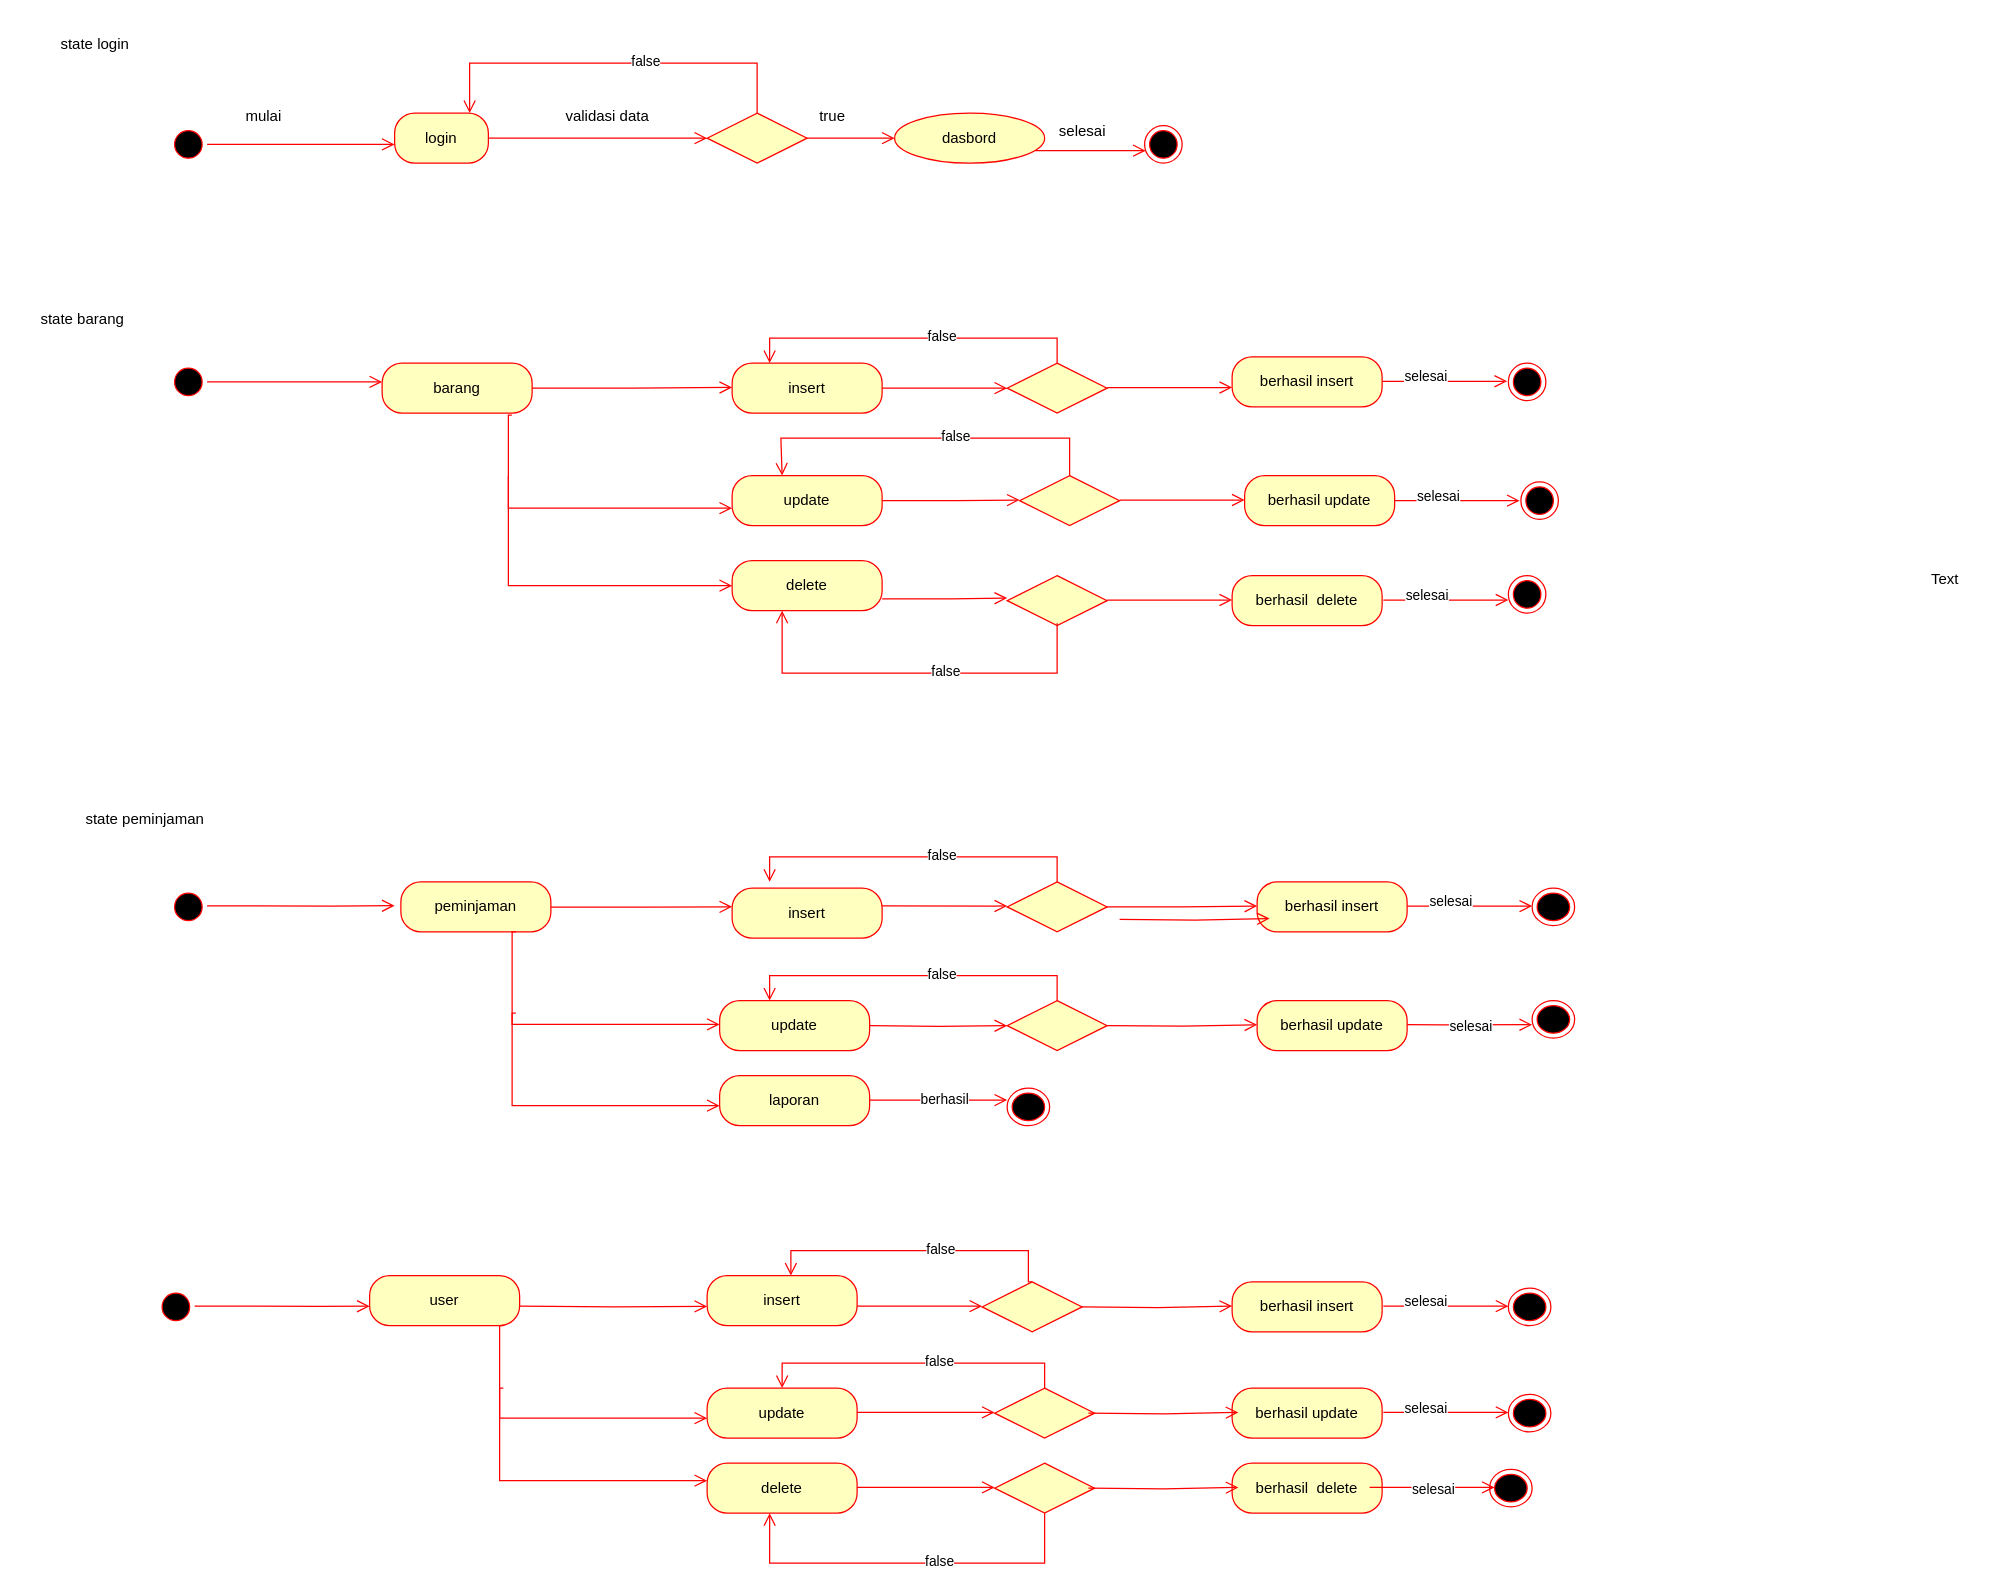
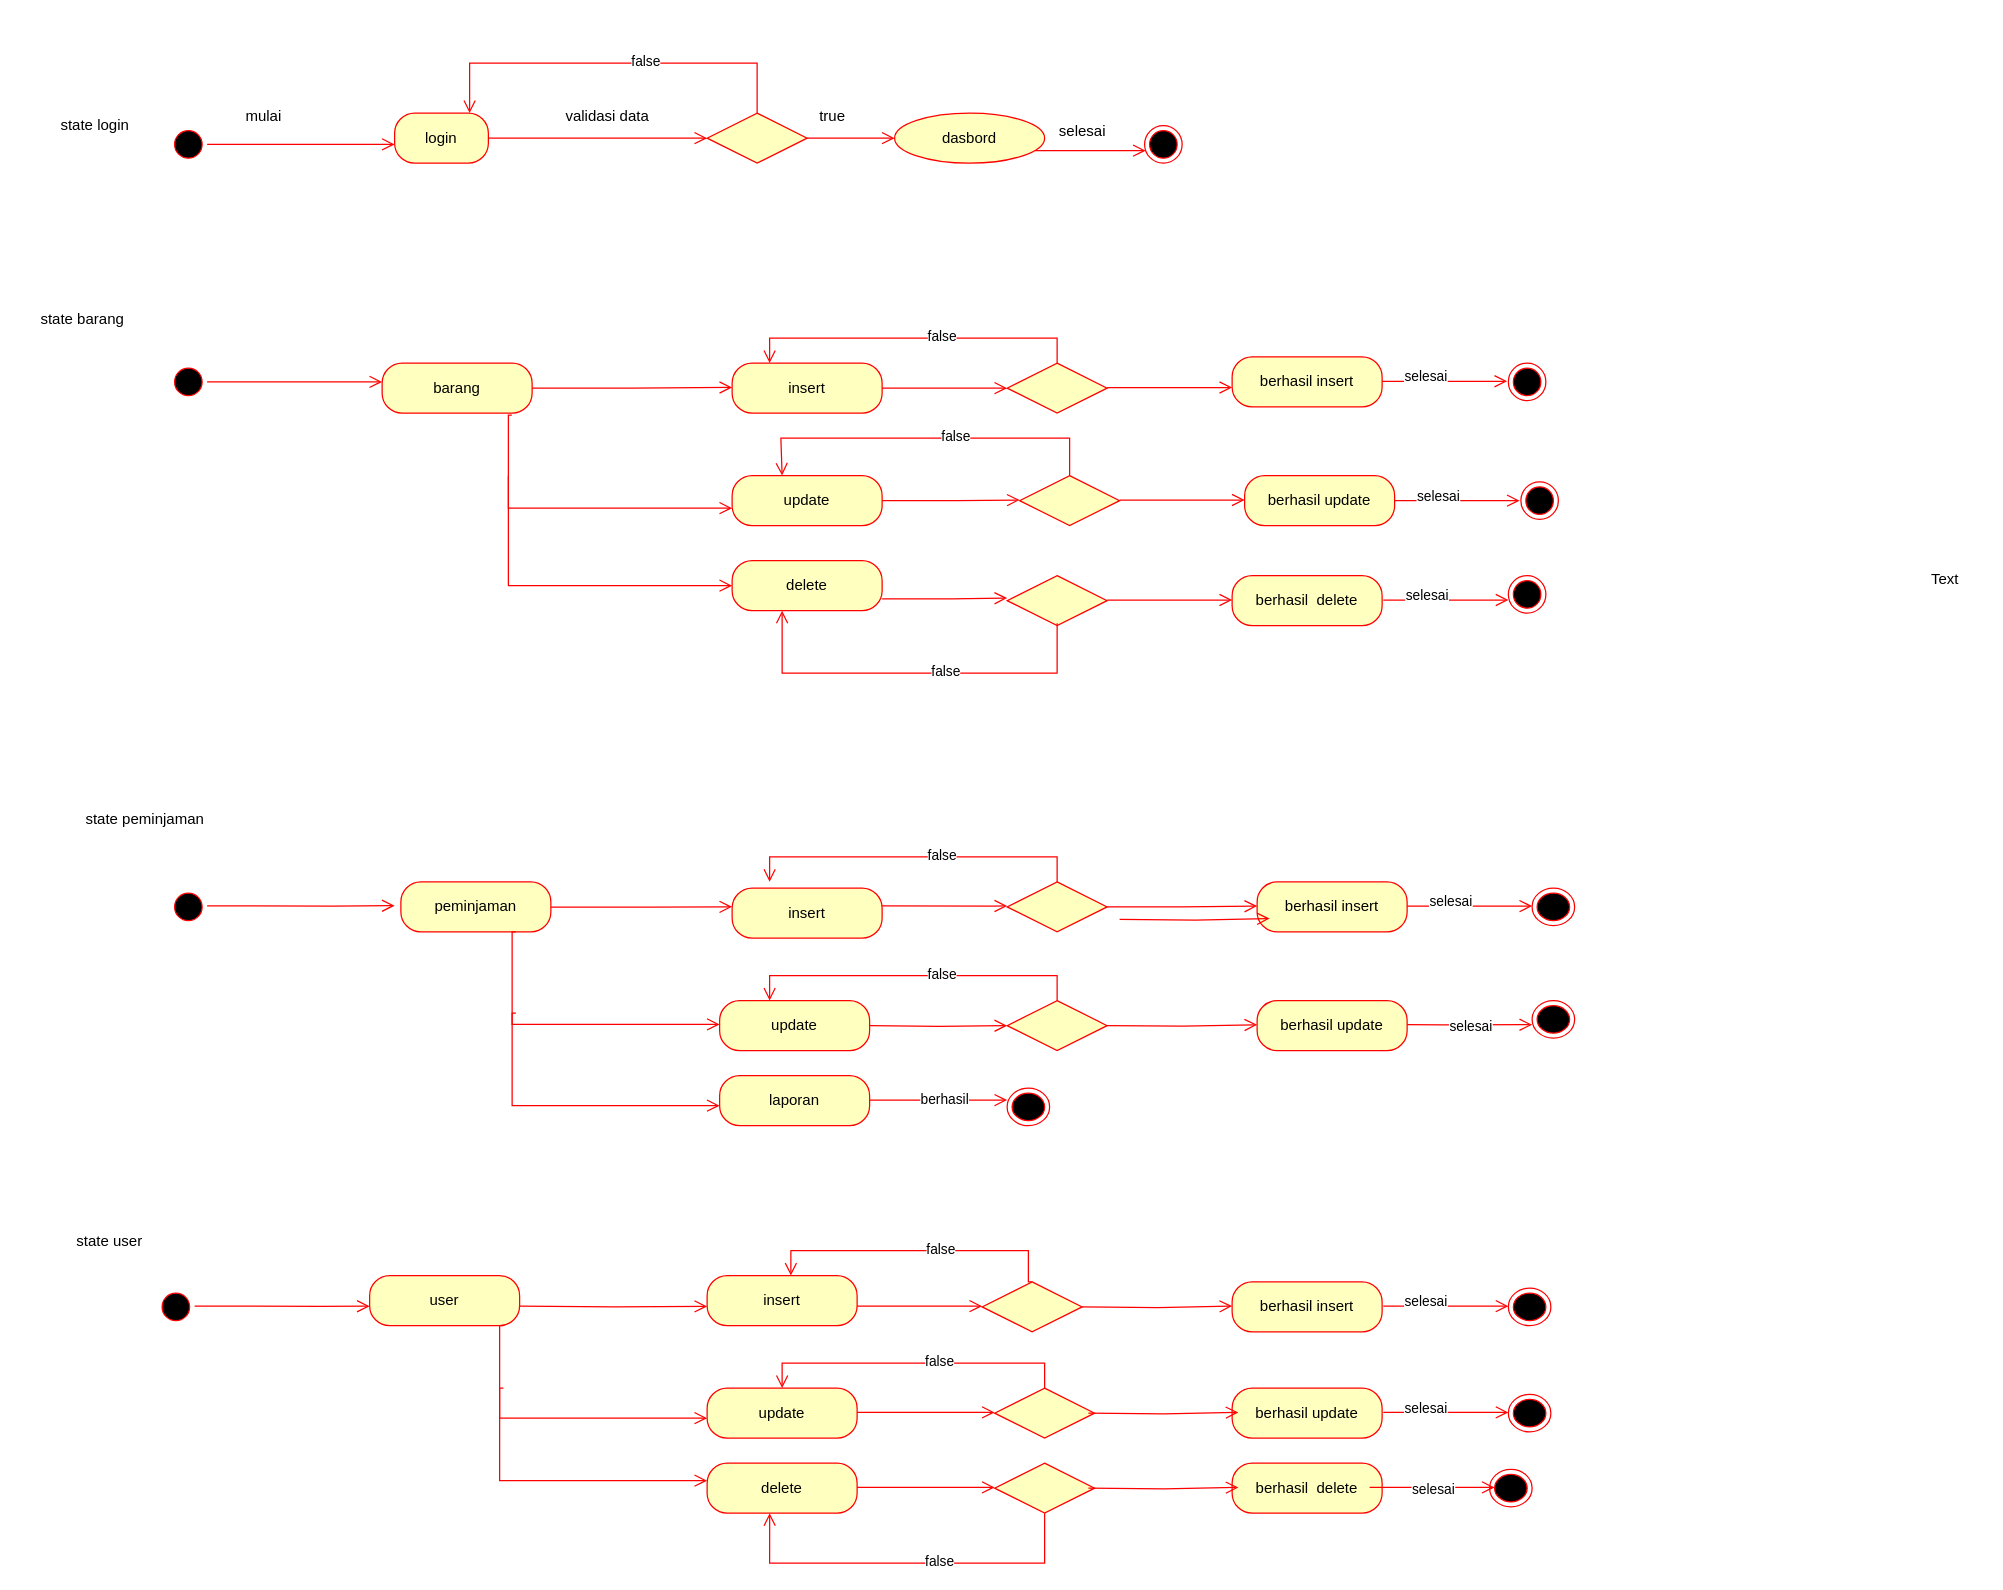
(94, 44) -> (94, 126)
none -> (107, 1251)
